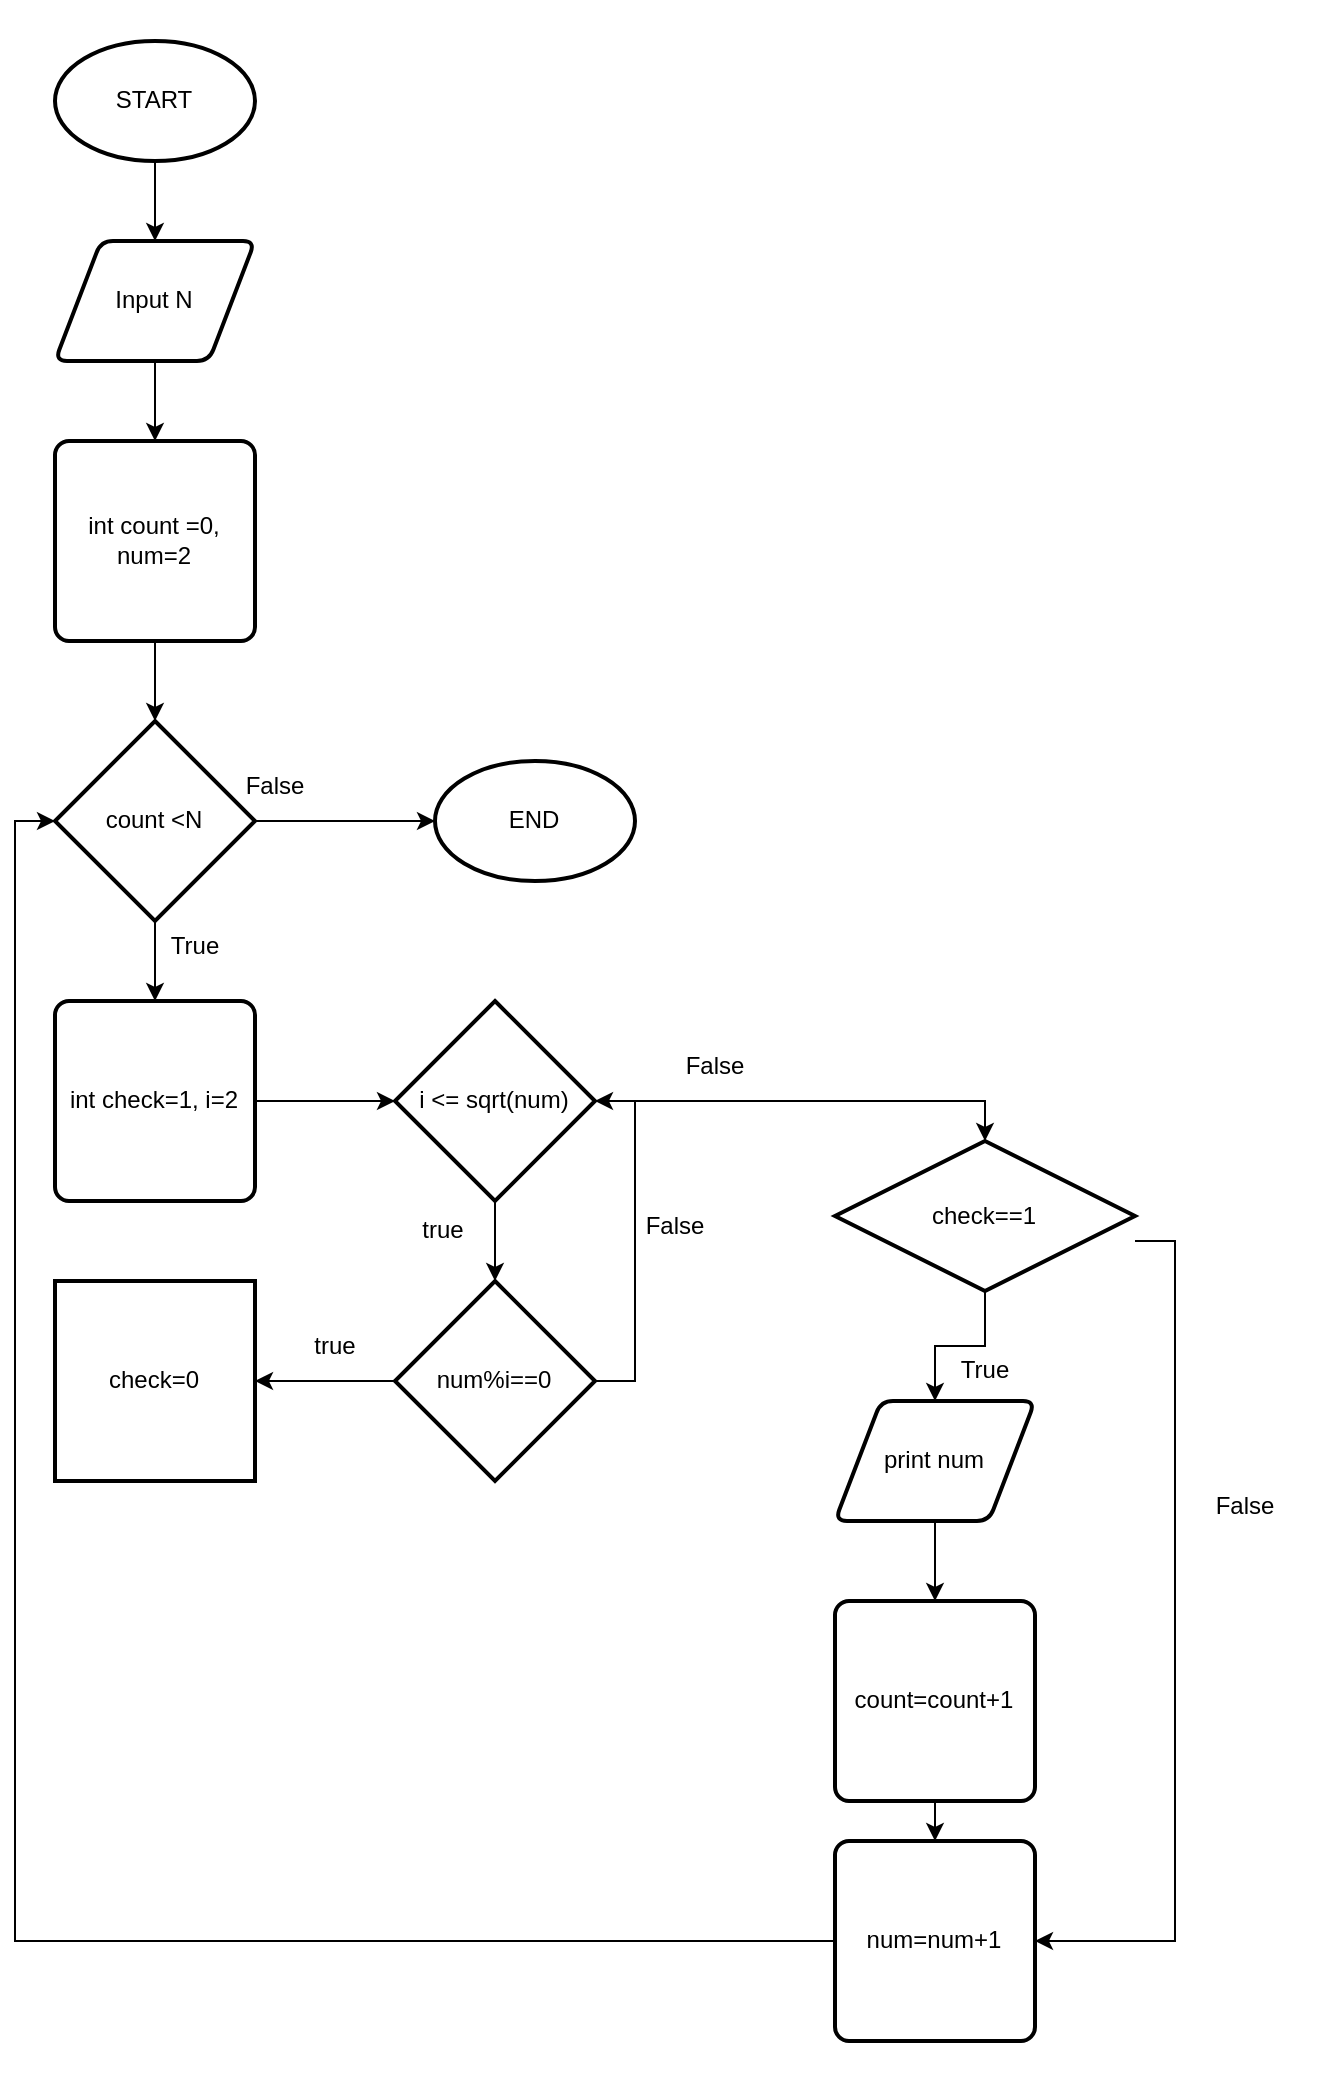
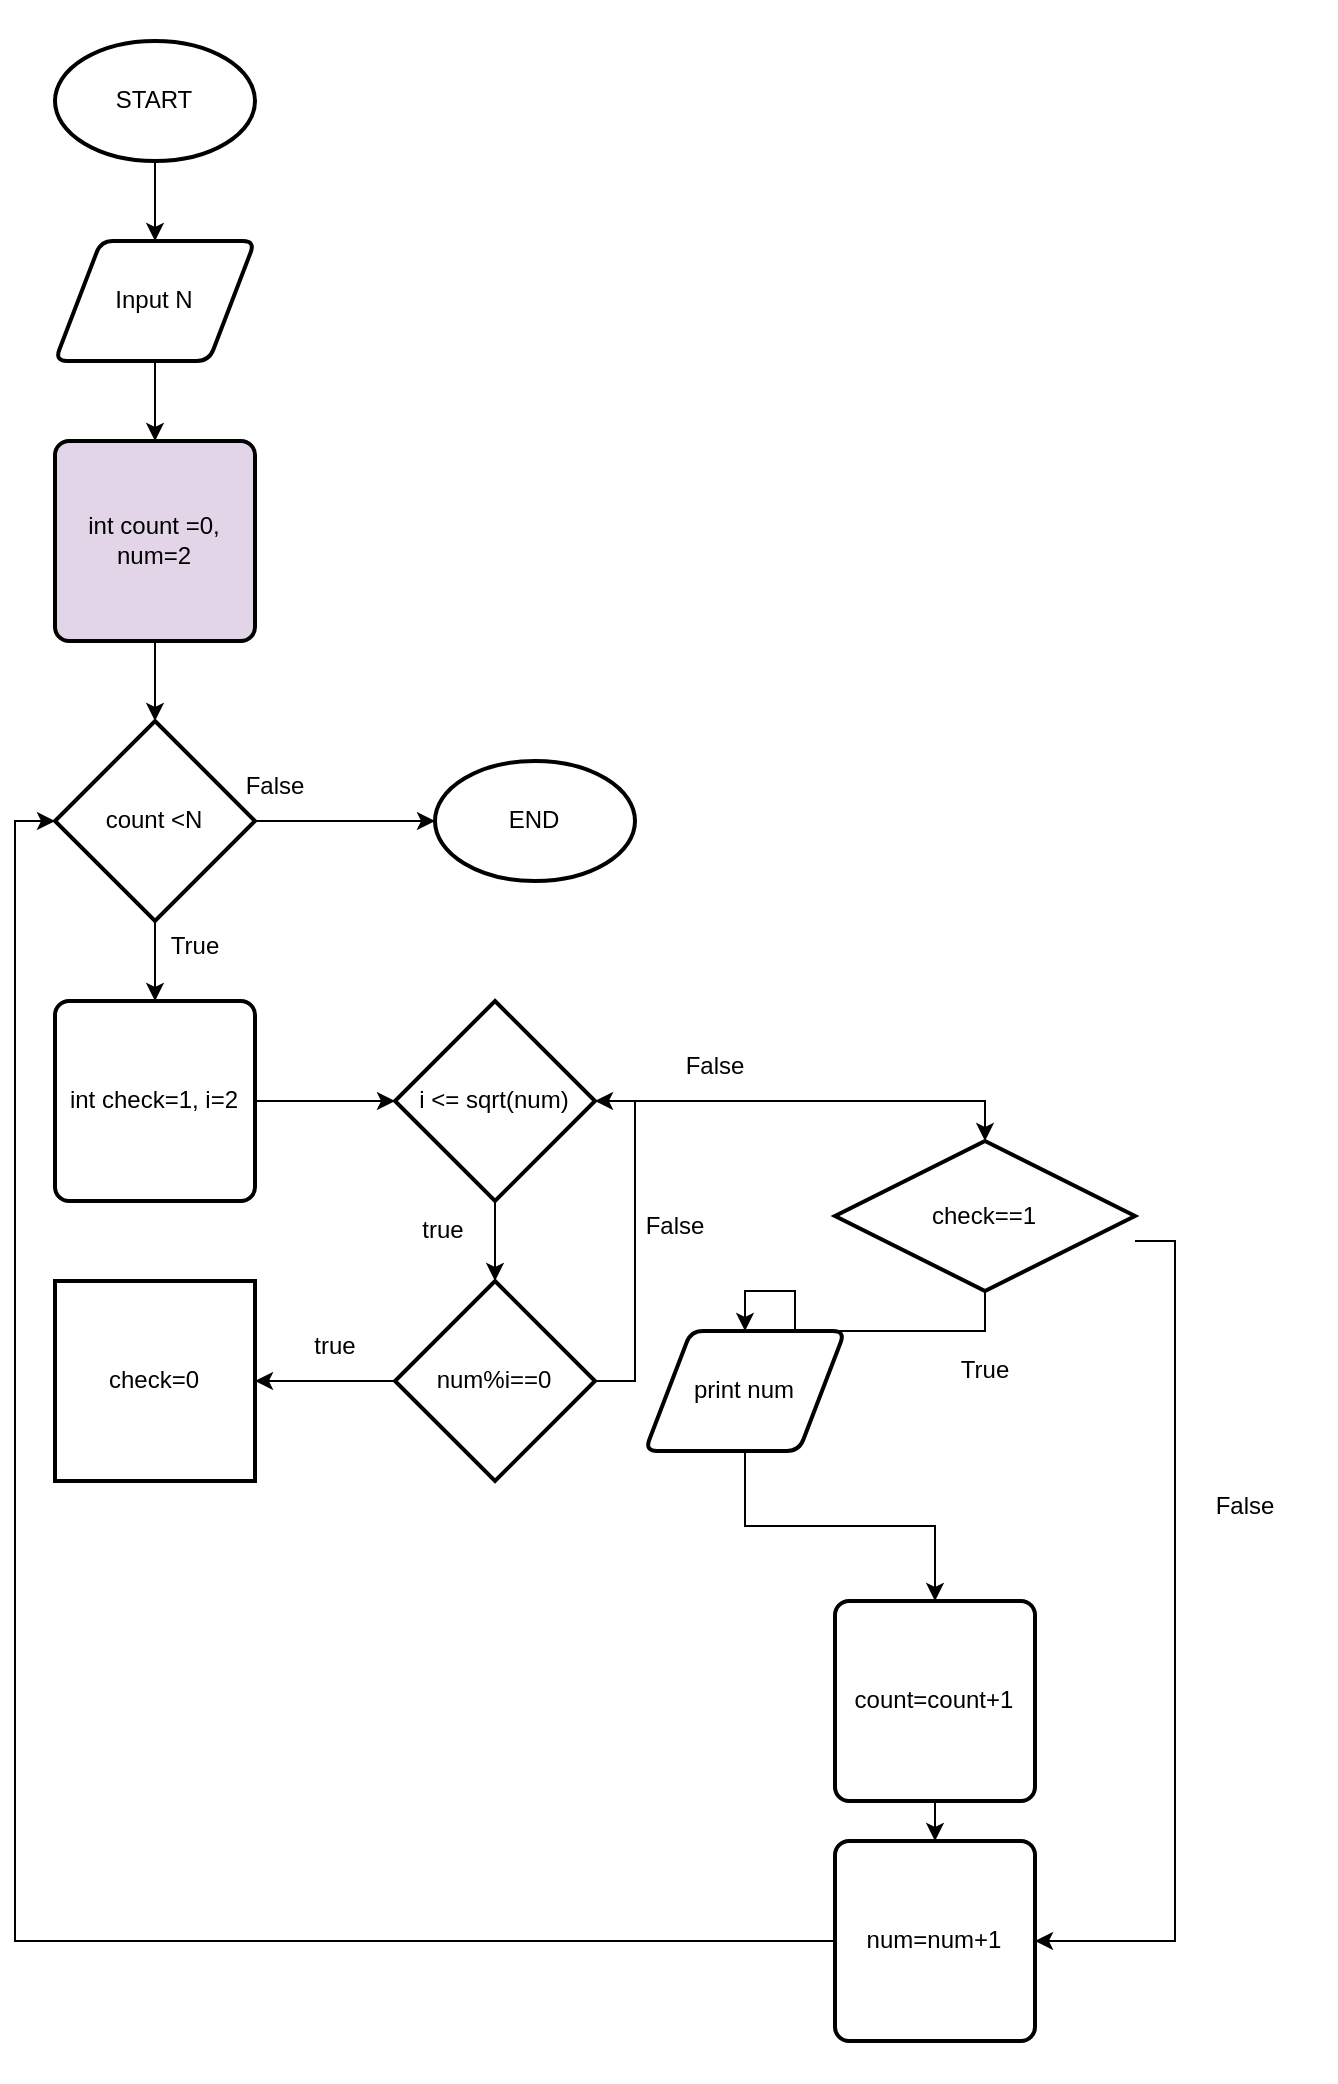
(155, 541) -> (155, 541)
(935, 1461) -> (745, 1391)
